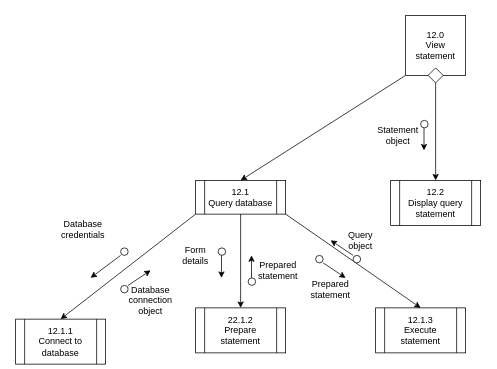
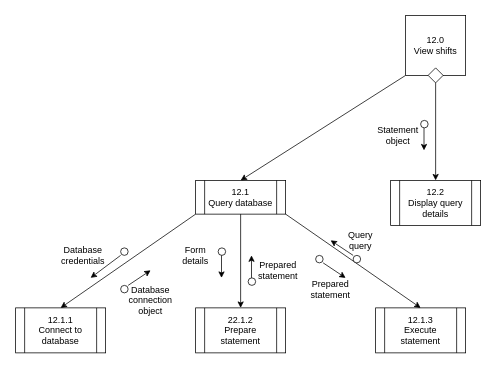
(435, 45) -> (435, 45)
(435, 203) -> (435, 203)
(83, 229) -> (83, 255)
(360, 240) -> (360, 240)
(60, 342) -> (60, 330)
